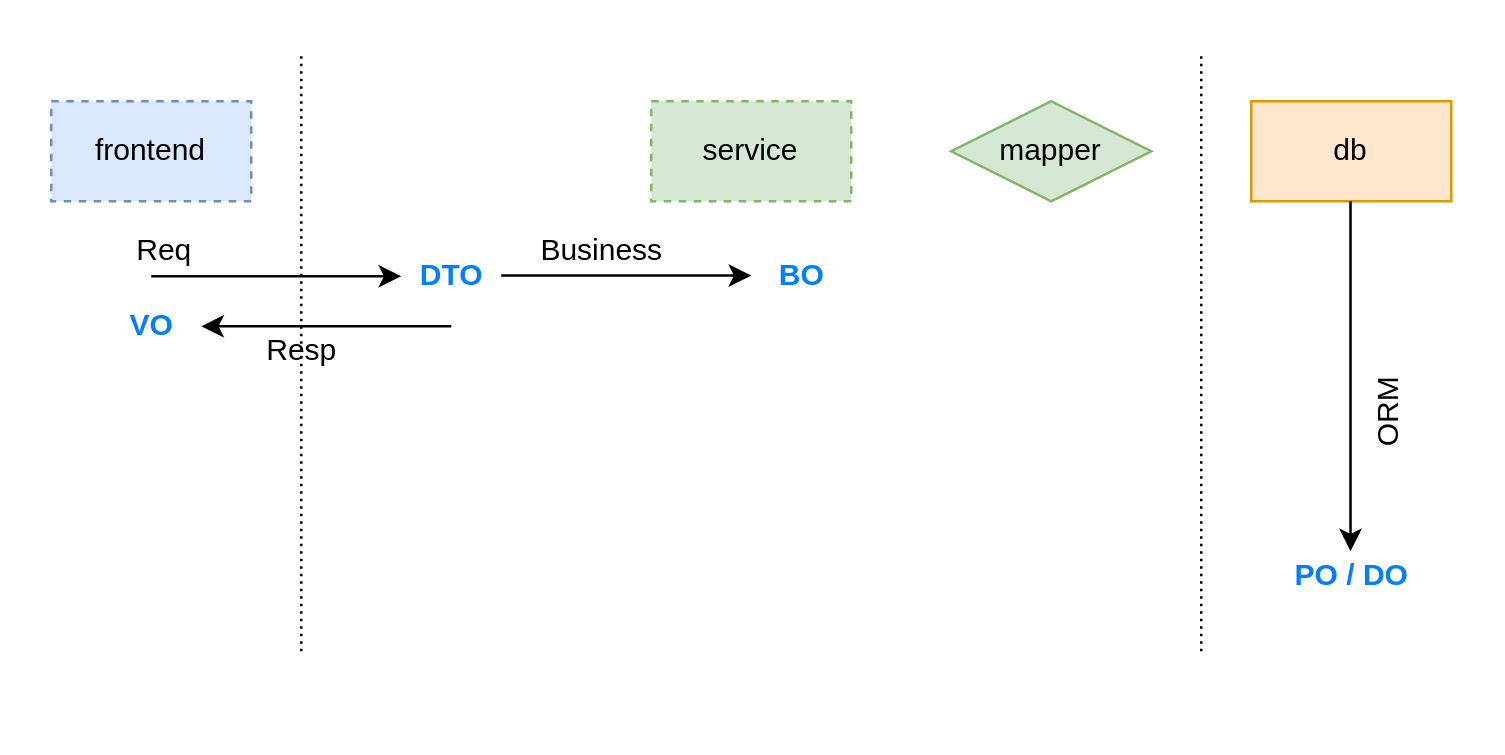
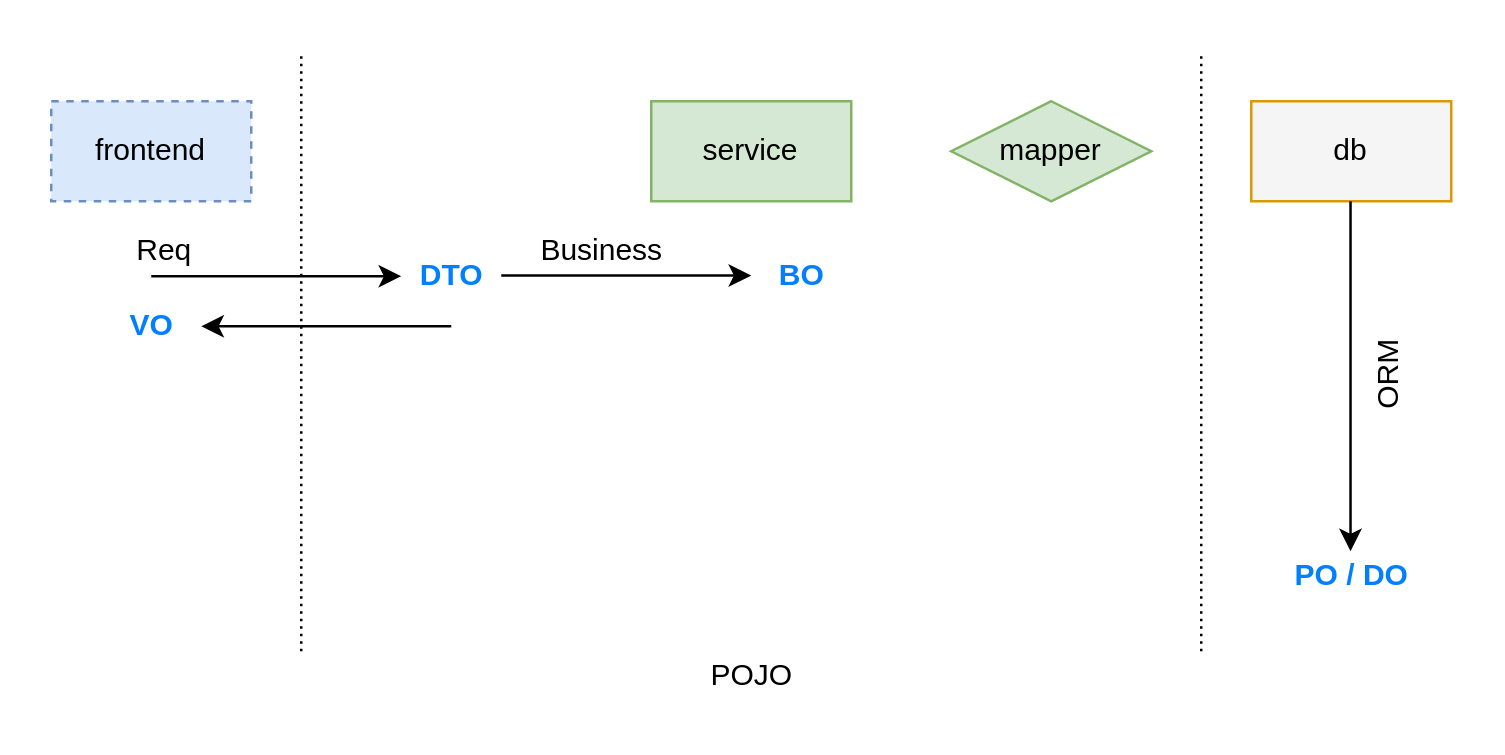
(751, 151) -> (751, 151)
(1351, 151) -> (1351, 151)
(301, 351) -> none
(1389, 414) -> (1389, 376)
none -> (751, 676)
